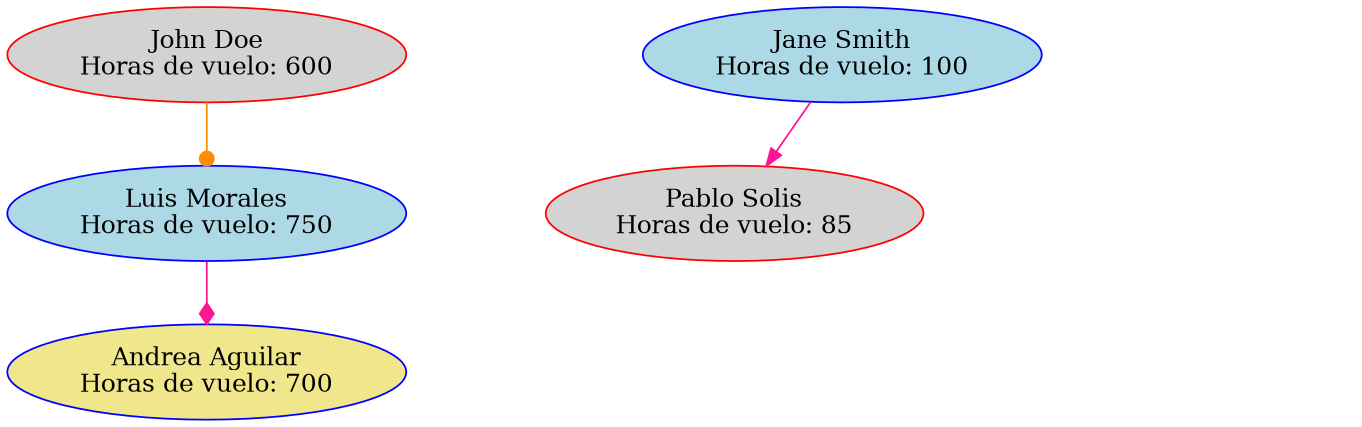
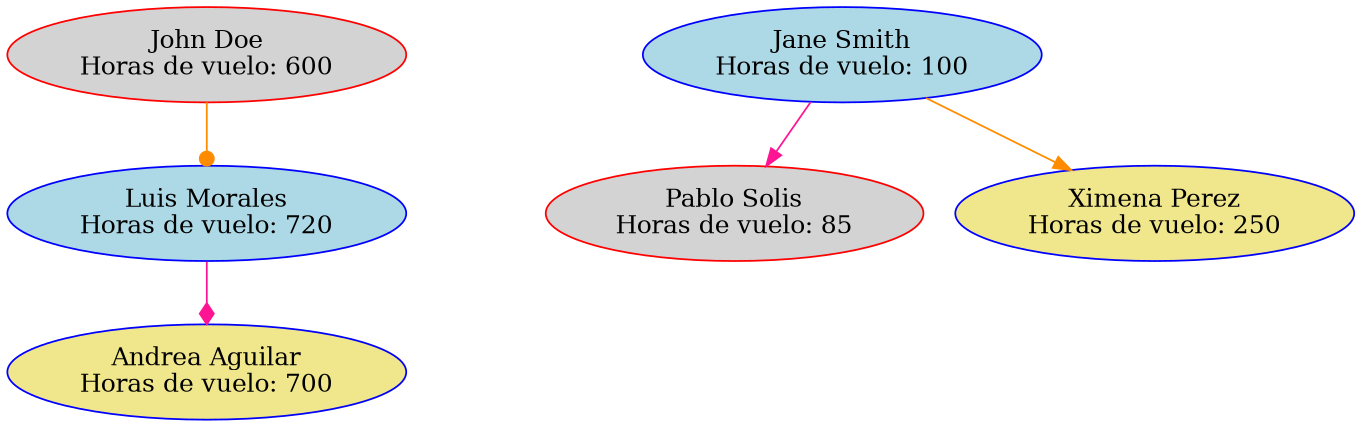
(207, 213) -> (207, 213)
none -> (1155, 213)
